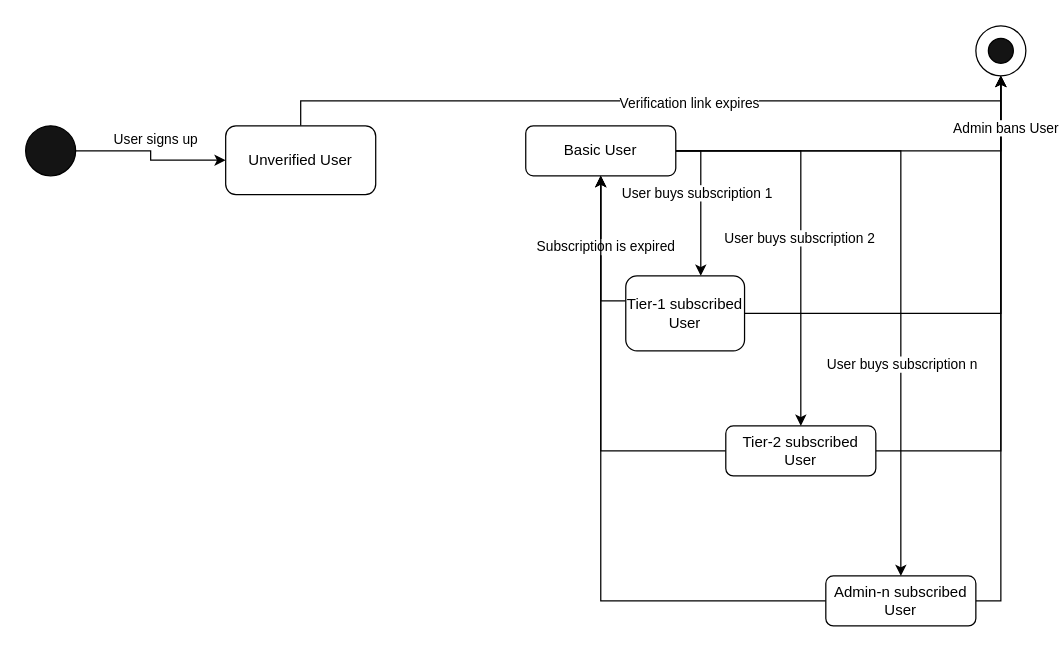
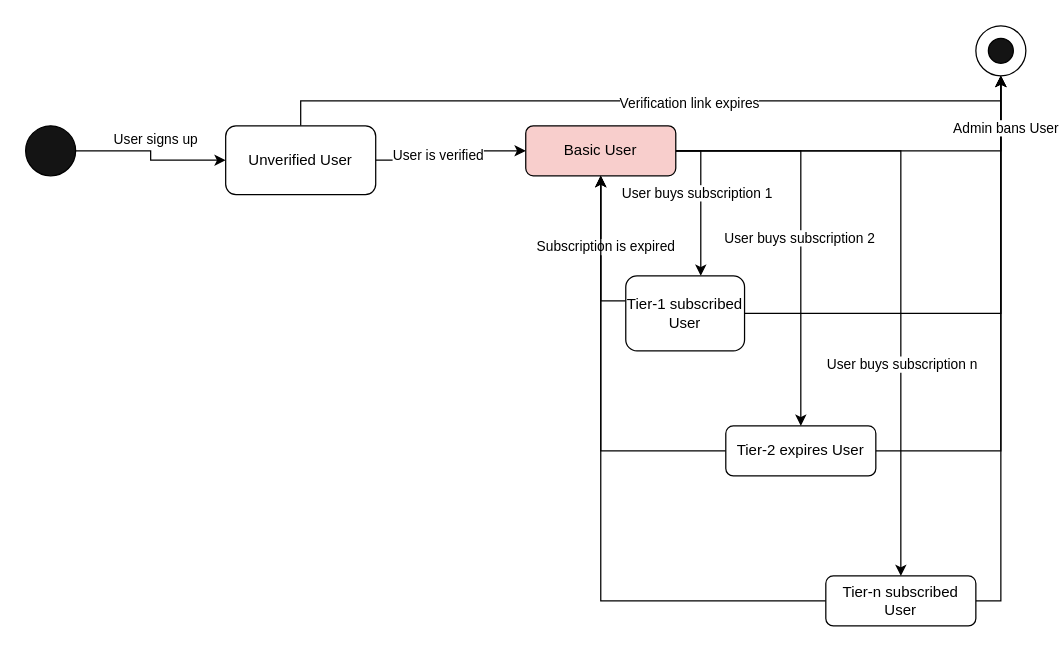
(601, 151) -> (601, 151)
none -> (451, 160)
(801, 451) -> (801, 451)
(901, 601) -> (901, 601)
